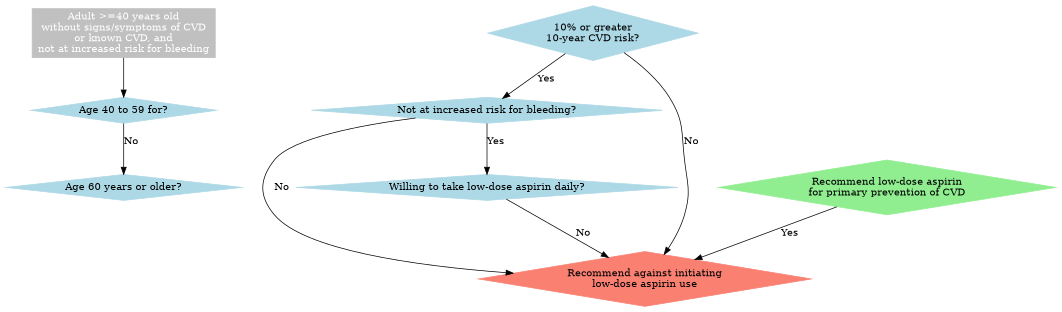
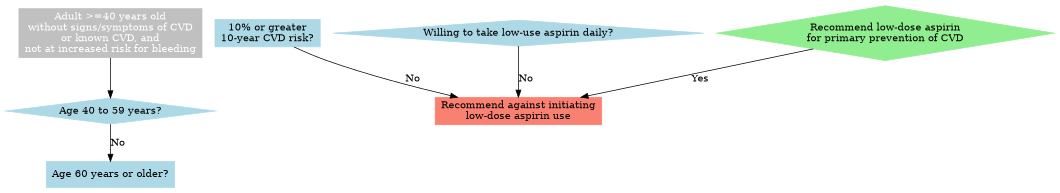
(593, 33) -> (268, 33)
(124, 110) -> (110, 111)
(487, 110) -> none
(124, 187) -> (110, 174)
(487, 187) -> (518, 33)
(645, 279) -> (518, 111)
